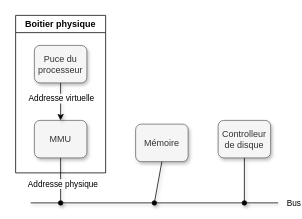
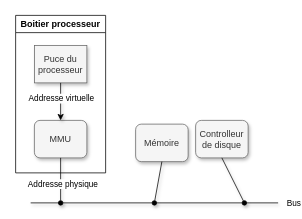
(60, 24) -> (60, 24)
(60, 64) -> (60, 64)
(244, 139) -> (222, 139)
